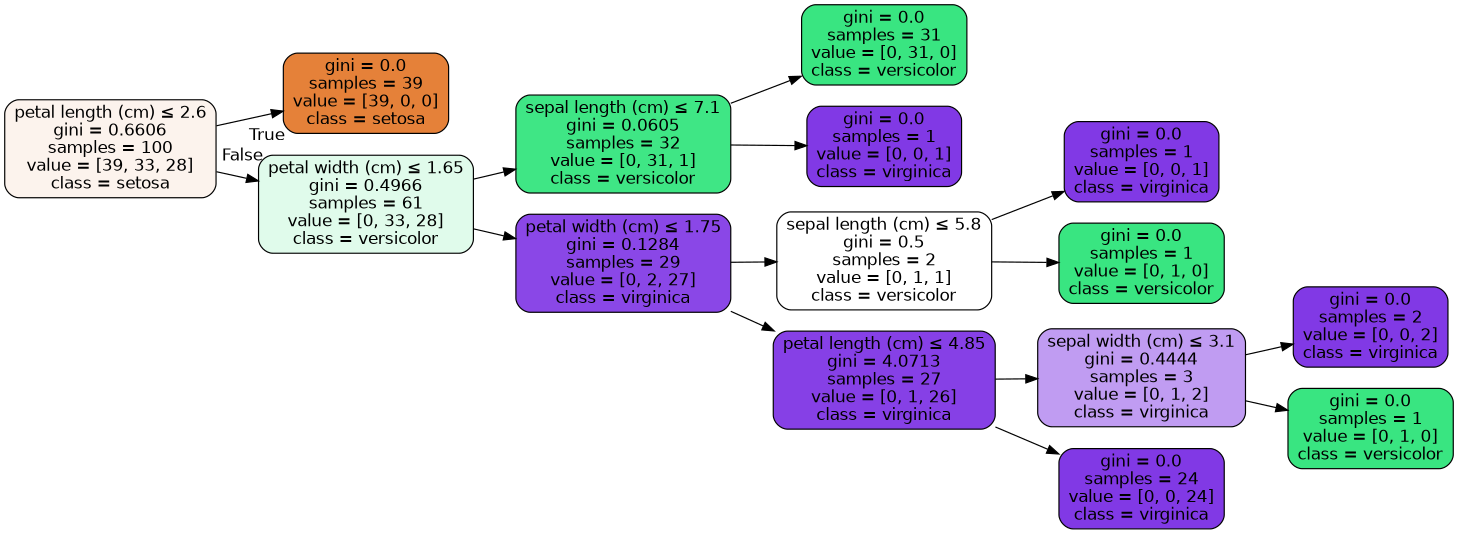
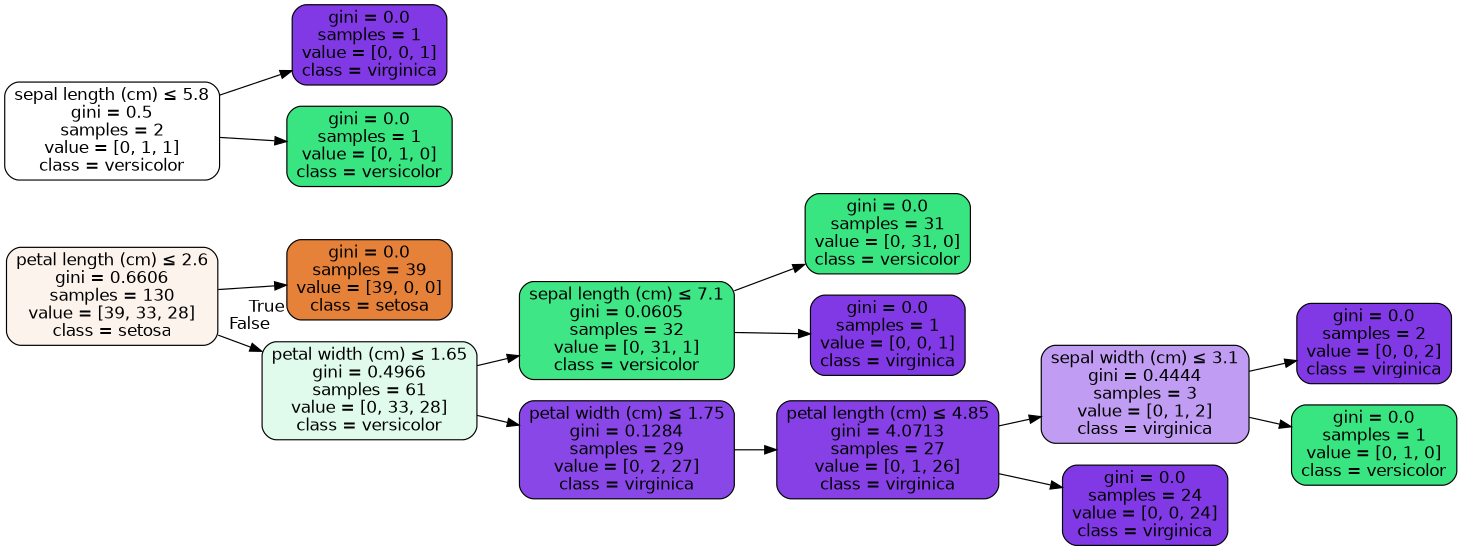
(110, 148) -> (112, 296)
(748, 262) -> none
